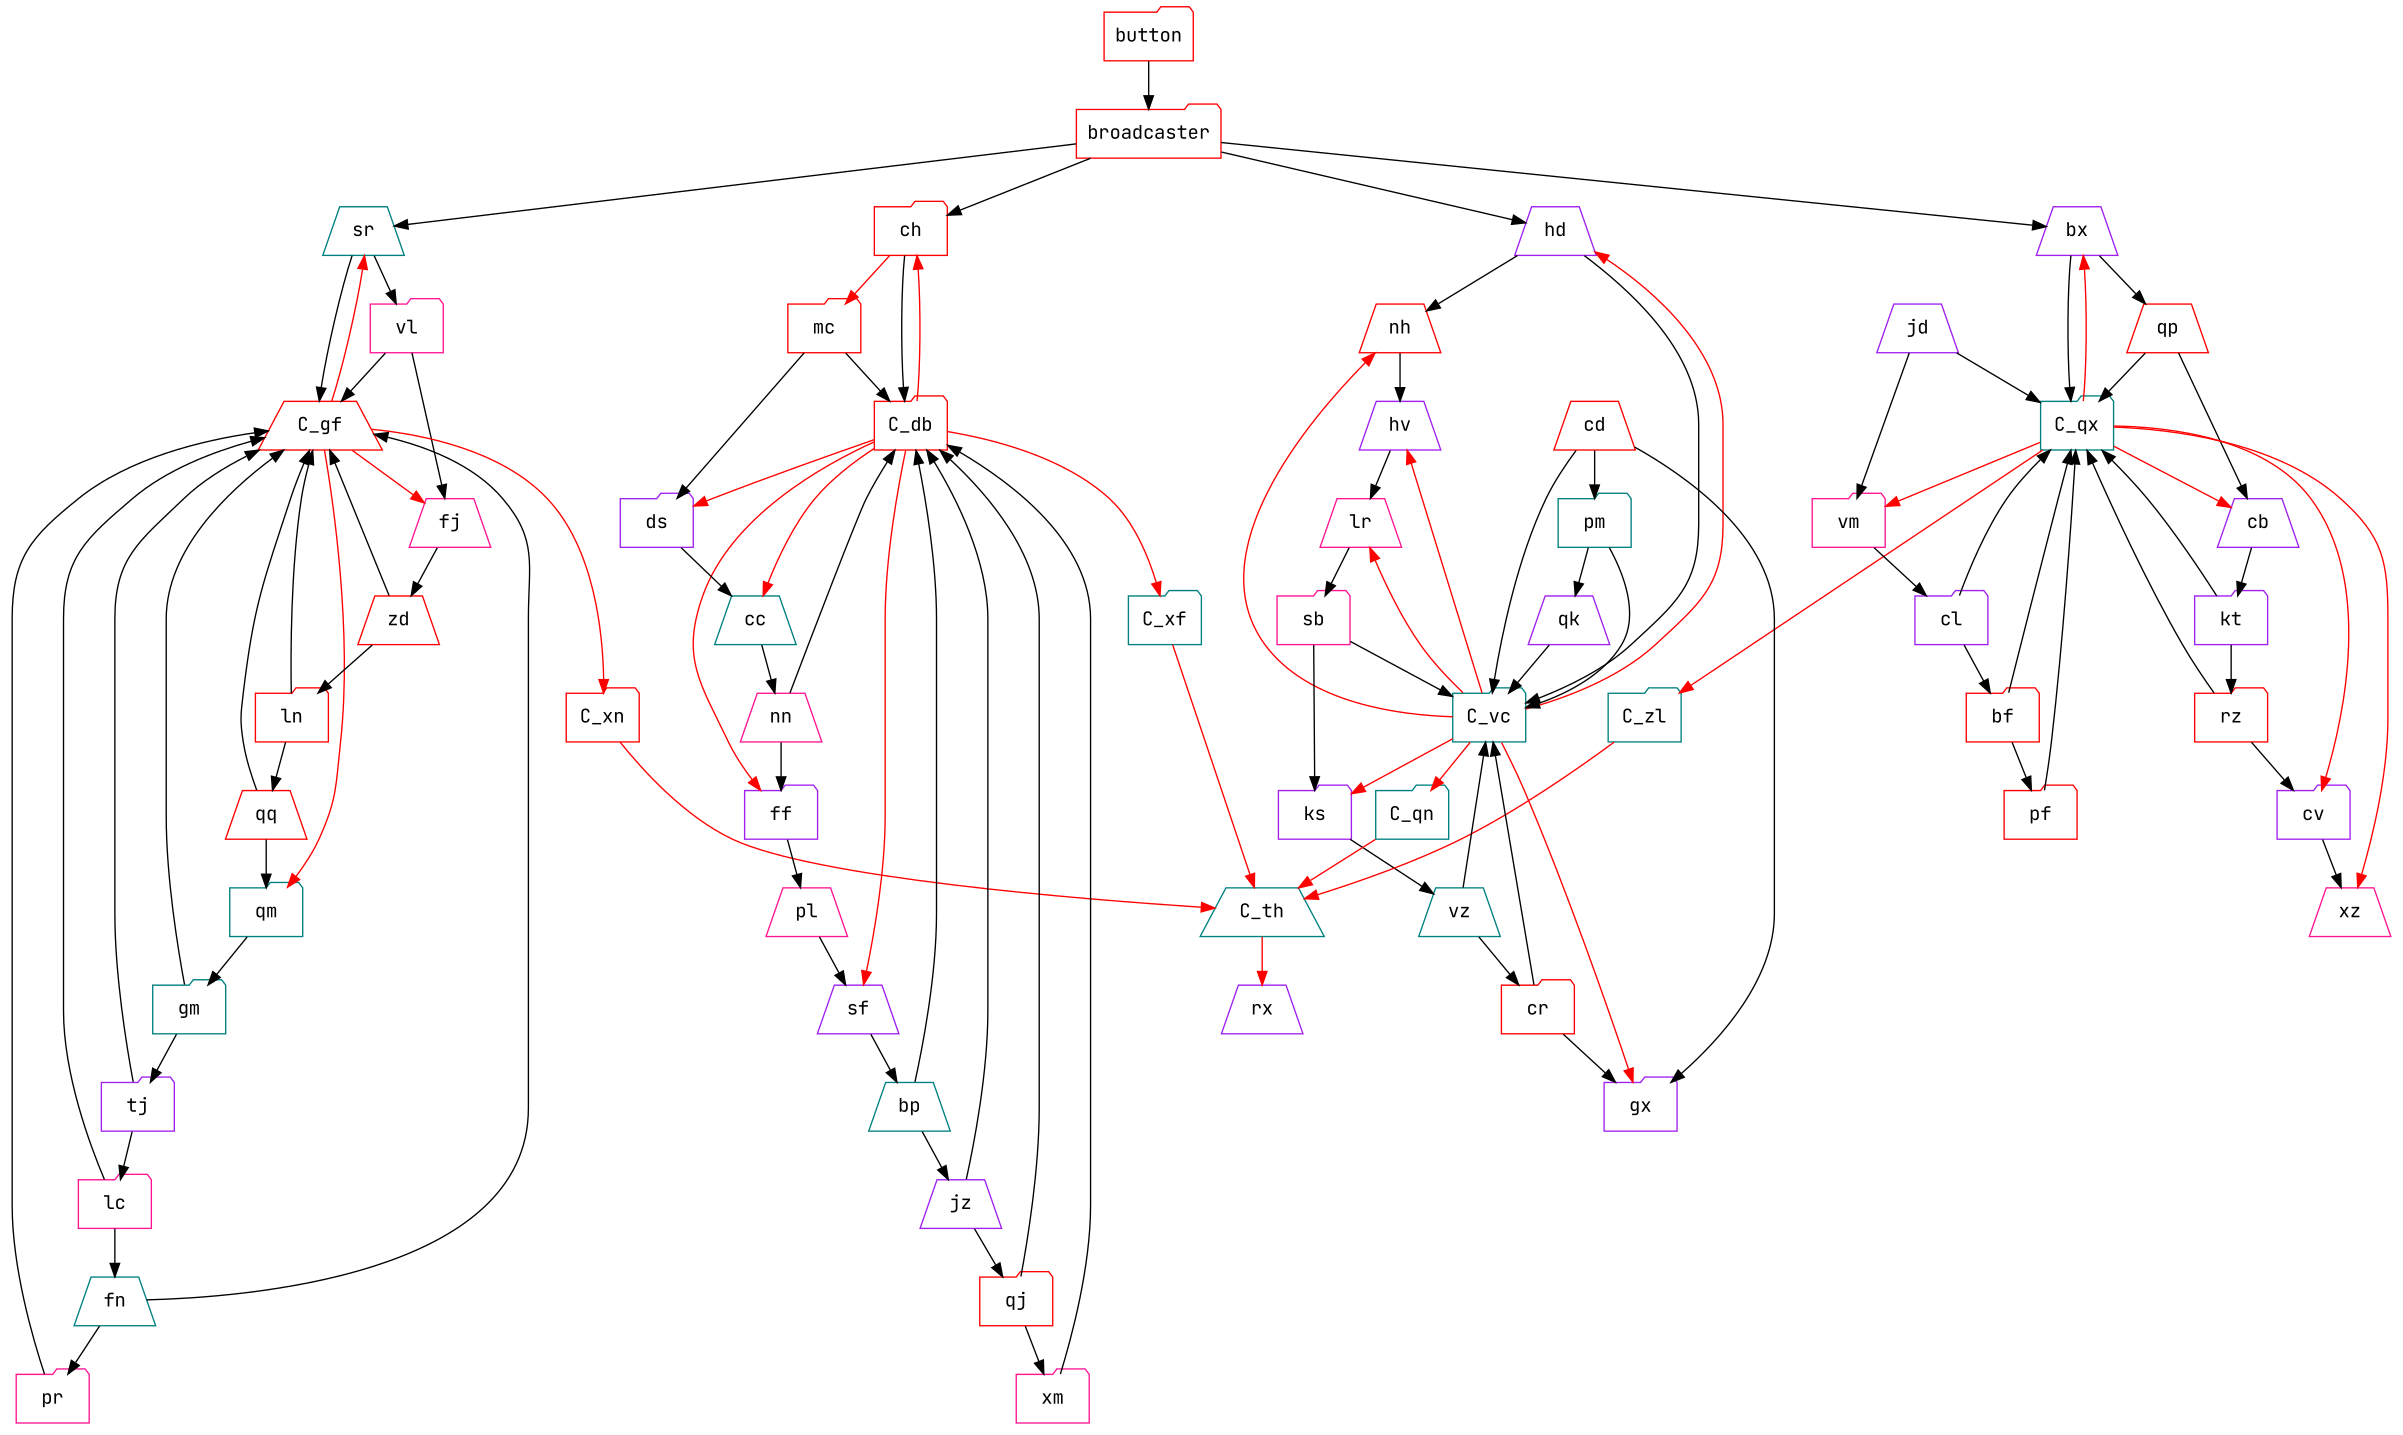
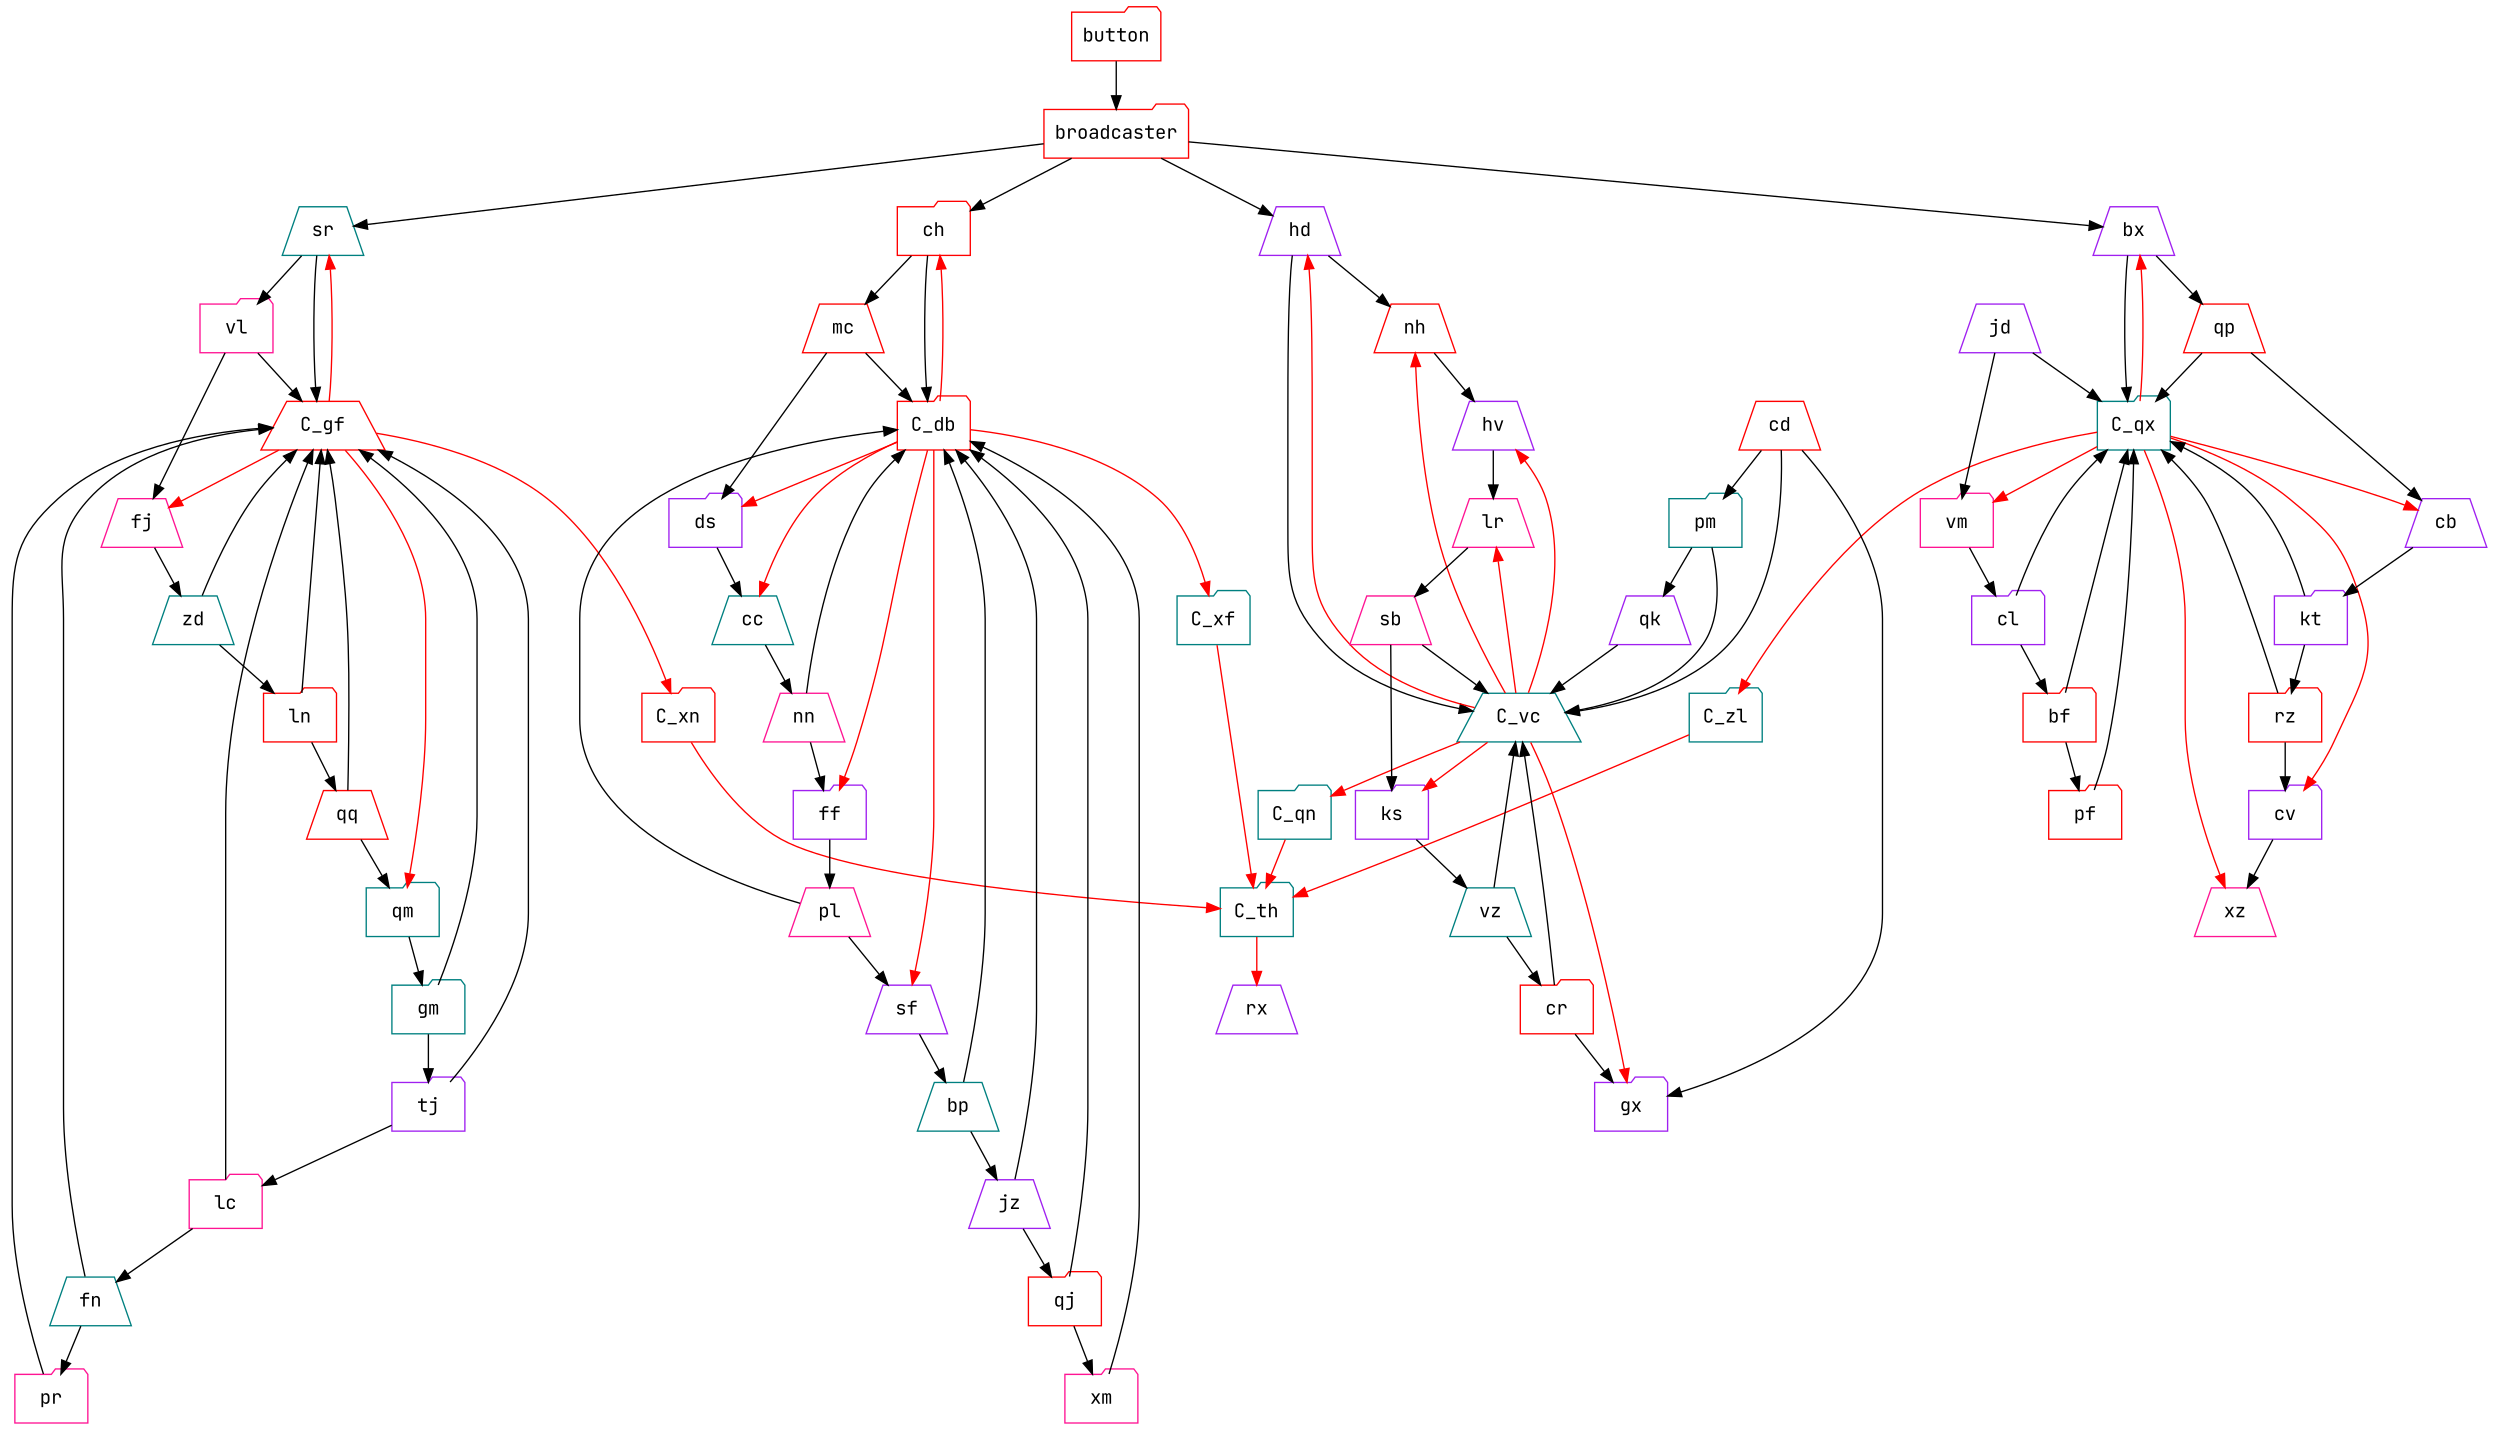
(872, 275) -> (893, 275)
(824, 328) -> (843, 328)
(399, 620) -> (193, 620)
(1314, 620) -> (1391, 620)
none -> (580, 628)
(1489, 718) -> (1519, 718)
(1262, 912) -> (1257, 912)
